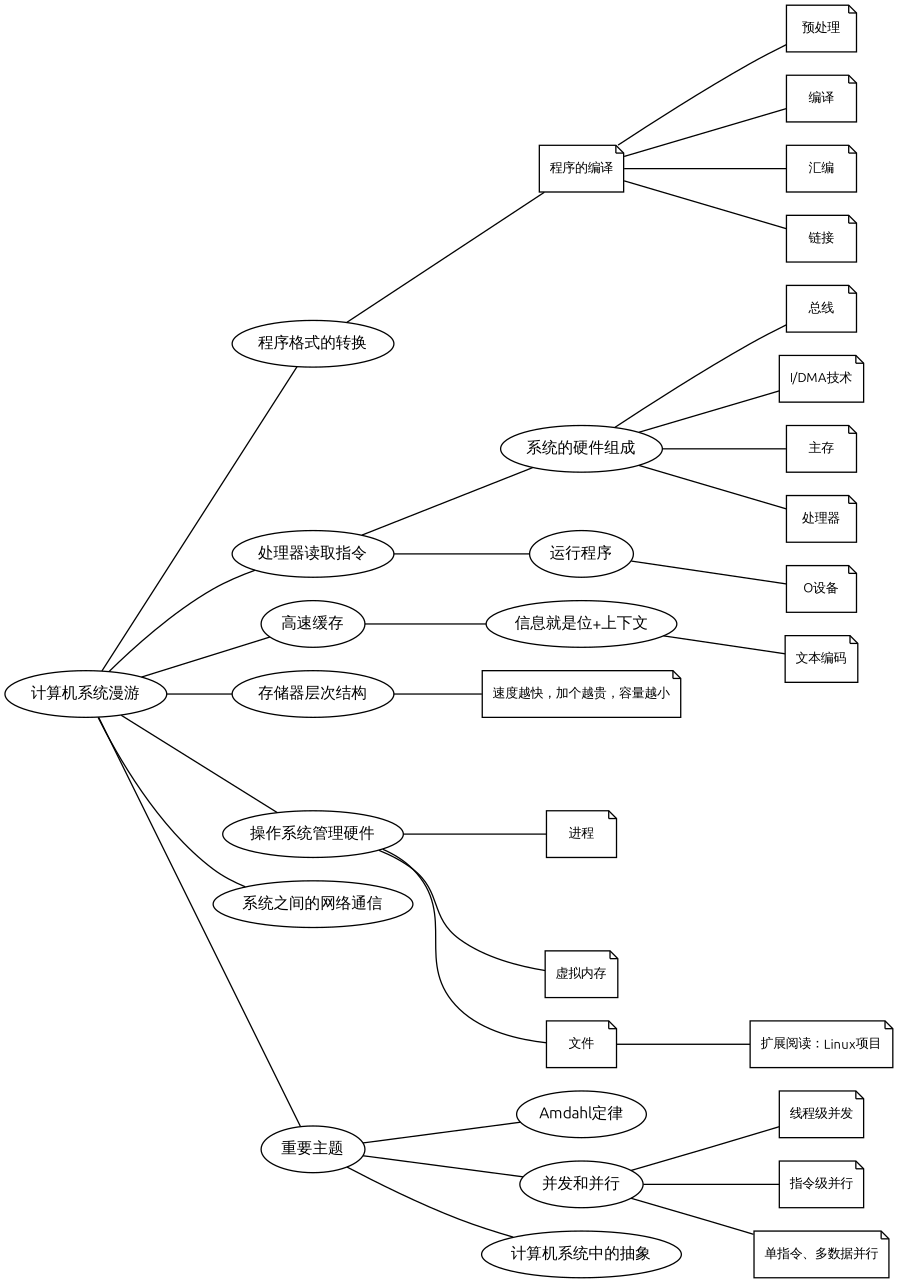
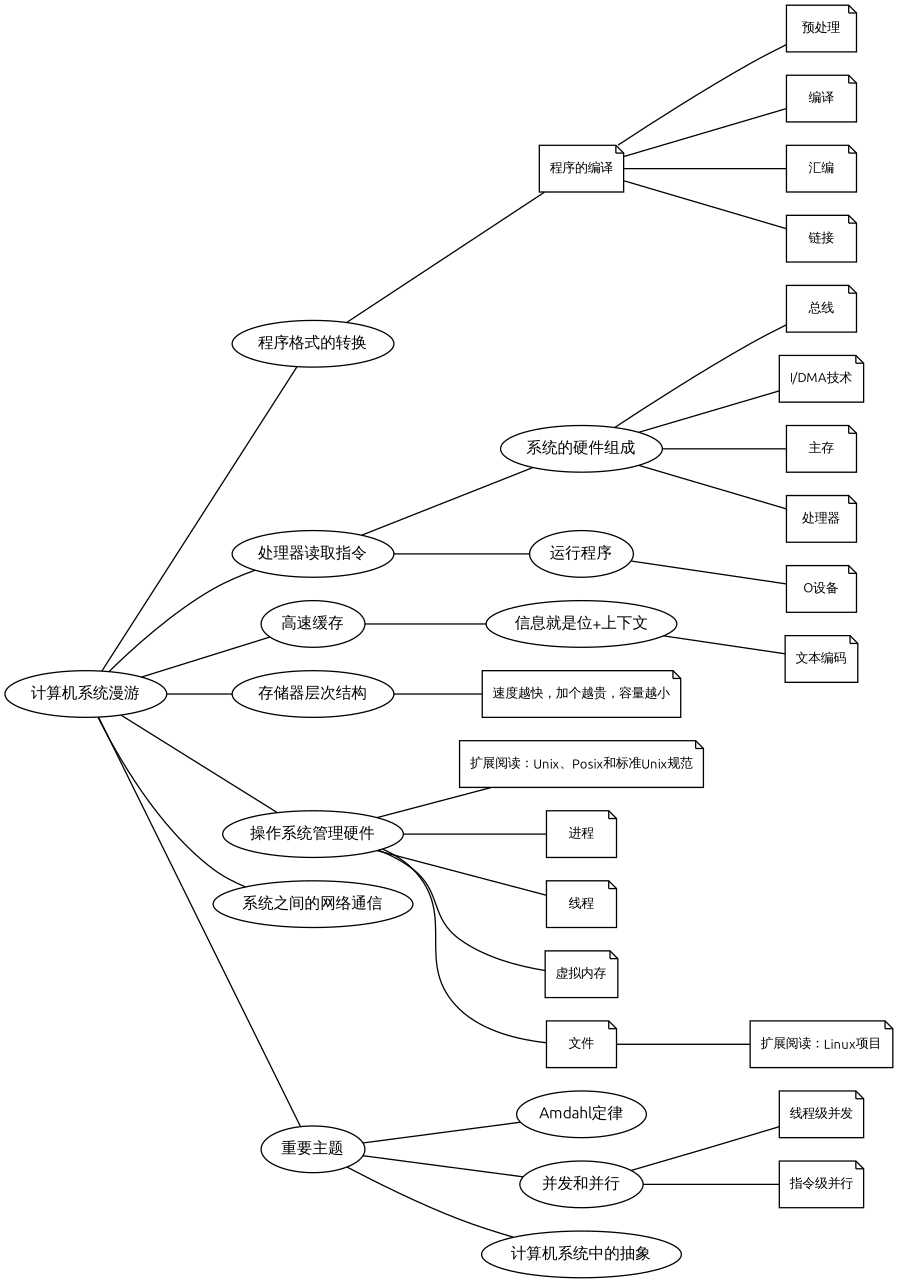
none -> (581, 764)
none -> (581, 904)
(821, 1254) -> none
